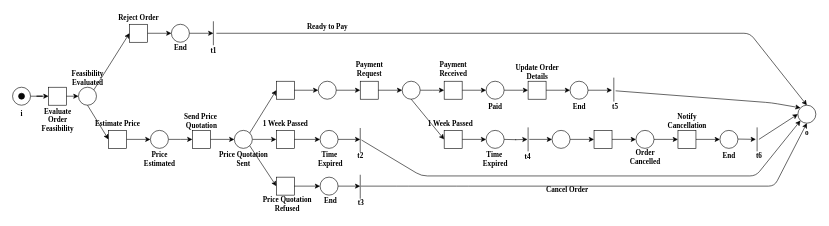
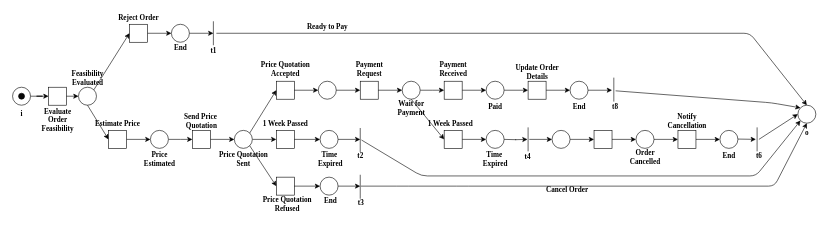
none -> (285, 69)
(616, 107) -> (616, 107)
none -> (411, 108)
